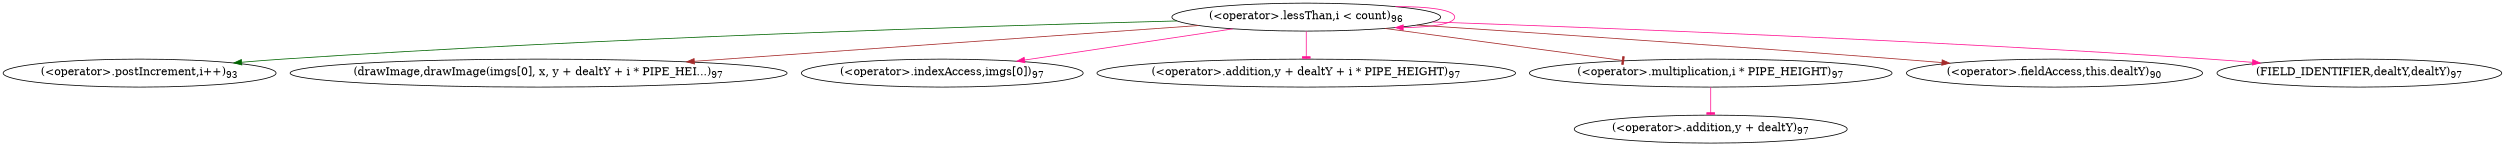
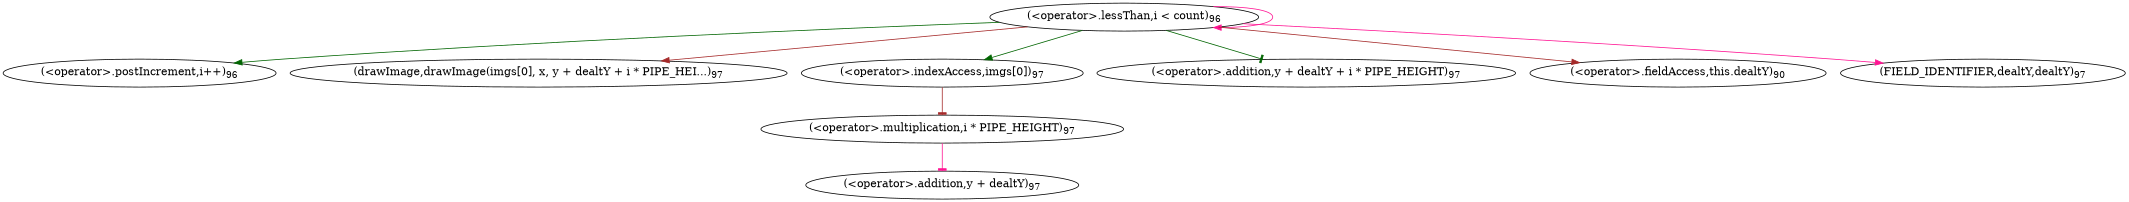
(1306, 43) -> (1213, 44)
(1129, 44) -> (1037, 44)
(1503, 44) -> (942, 99)
(232, 72) -> (232, 72)
